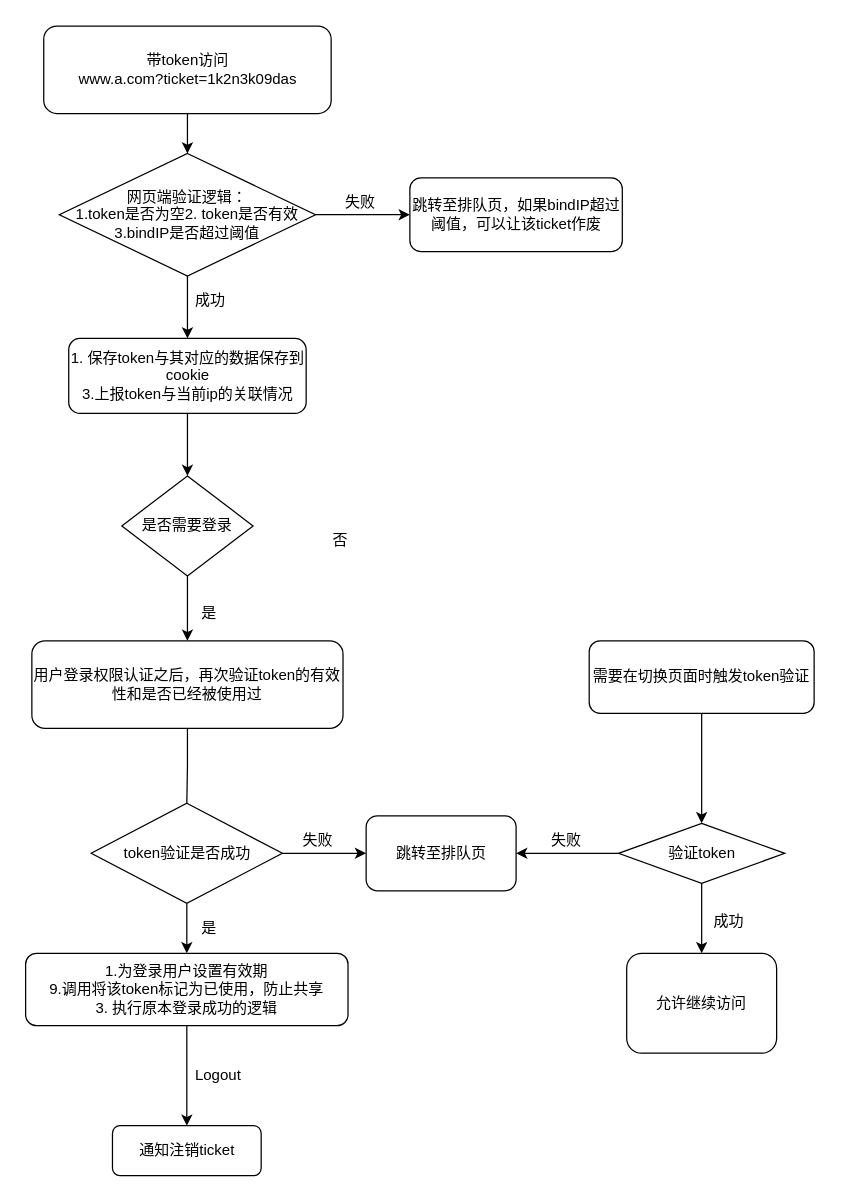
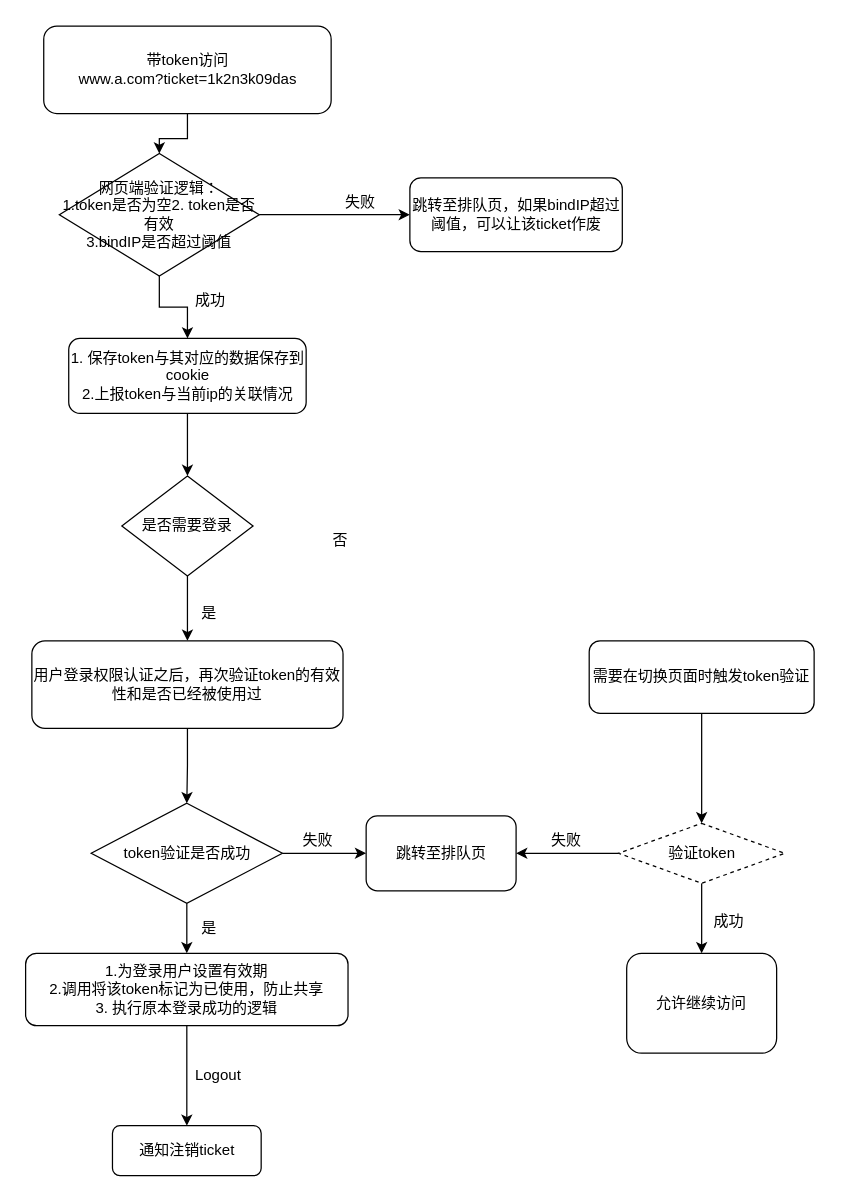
(188, 214) -> (159, 214)
(188, 376) -> (188, 376)
(187, 796) -> (187, 793)
(702, 853) -> (702, 853)
(187, 989) -> (187, 989)
